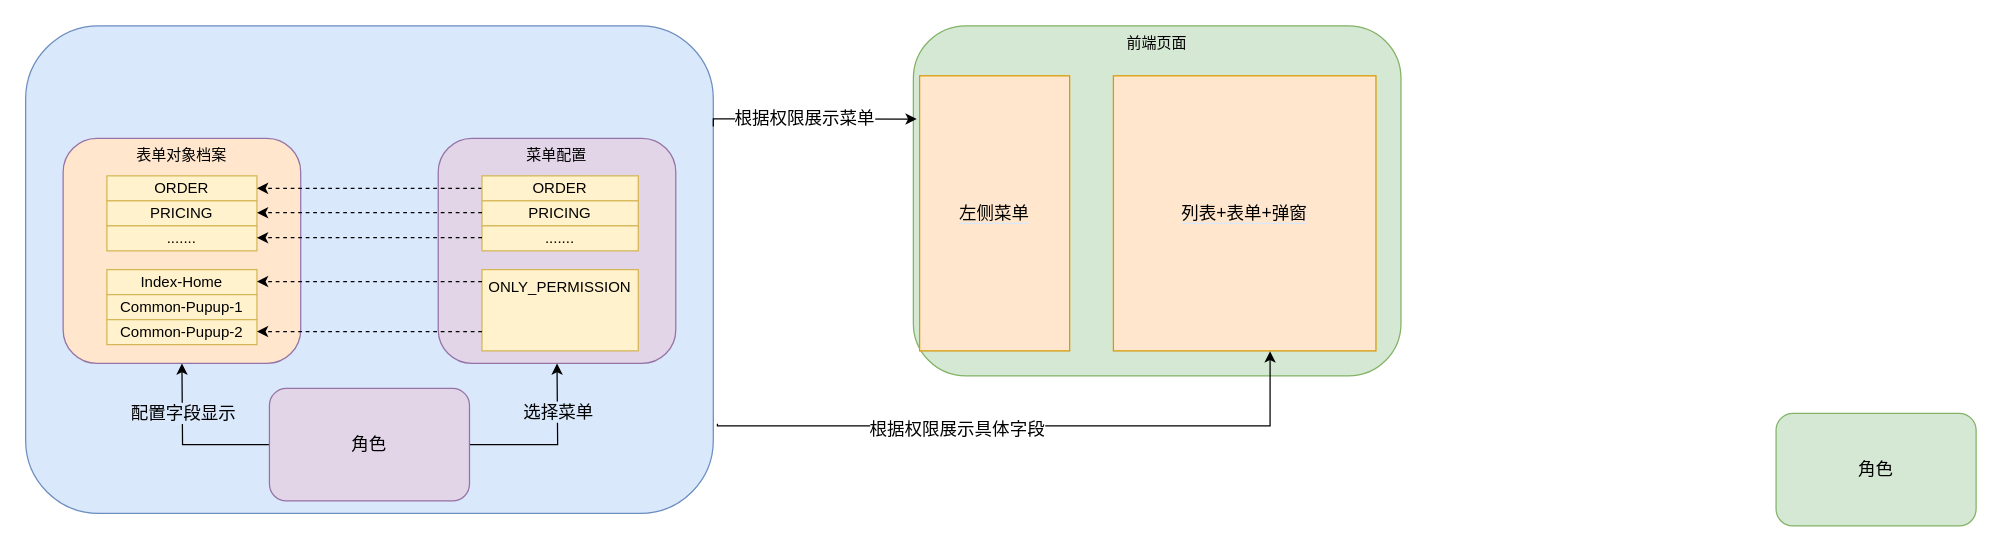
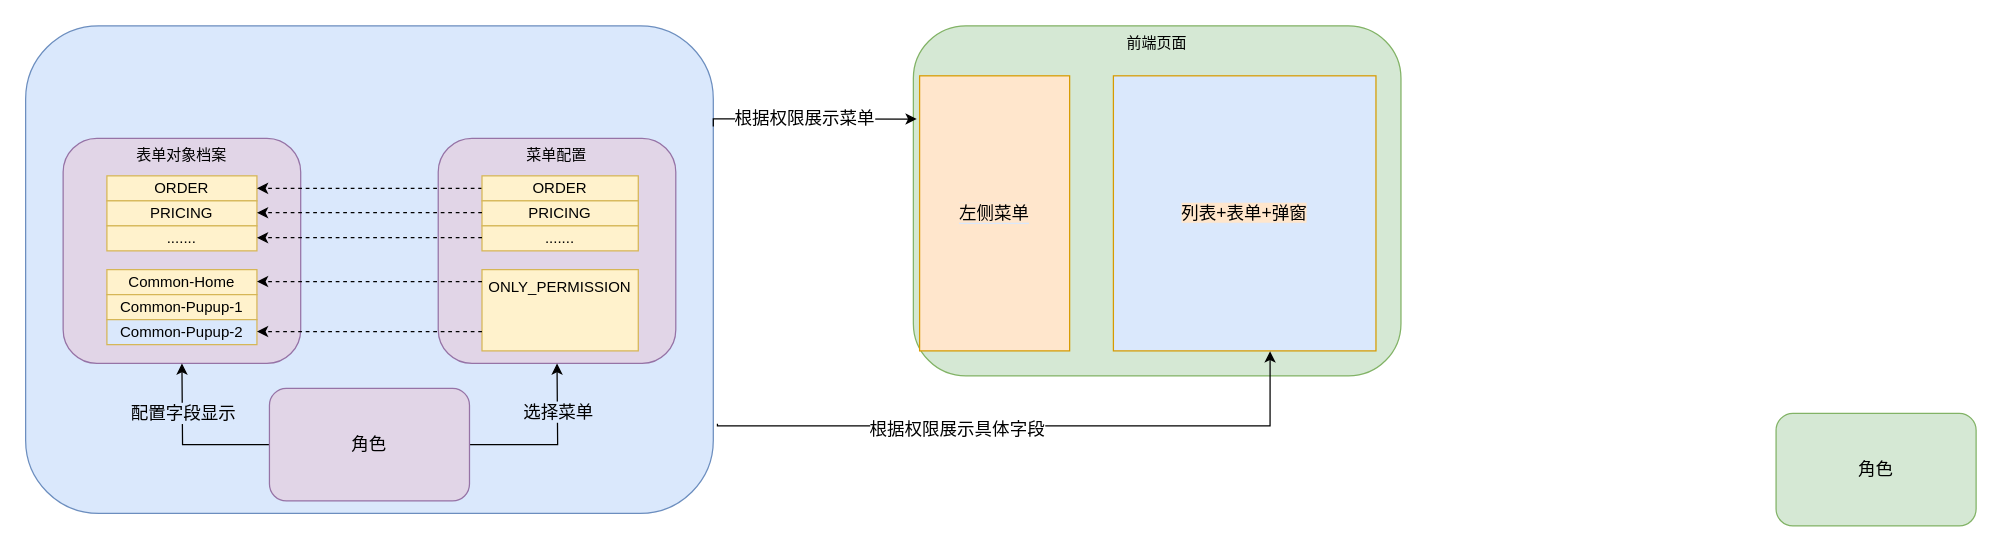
(182, 156) -> (182, 156)
(1244, 213) -> (1244, 213)
(182, 282) -> (182, 282)
(182, 332) -> (182, 332)
